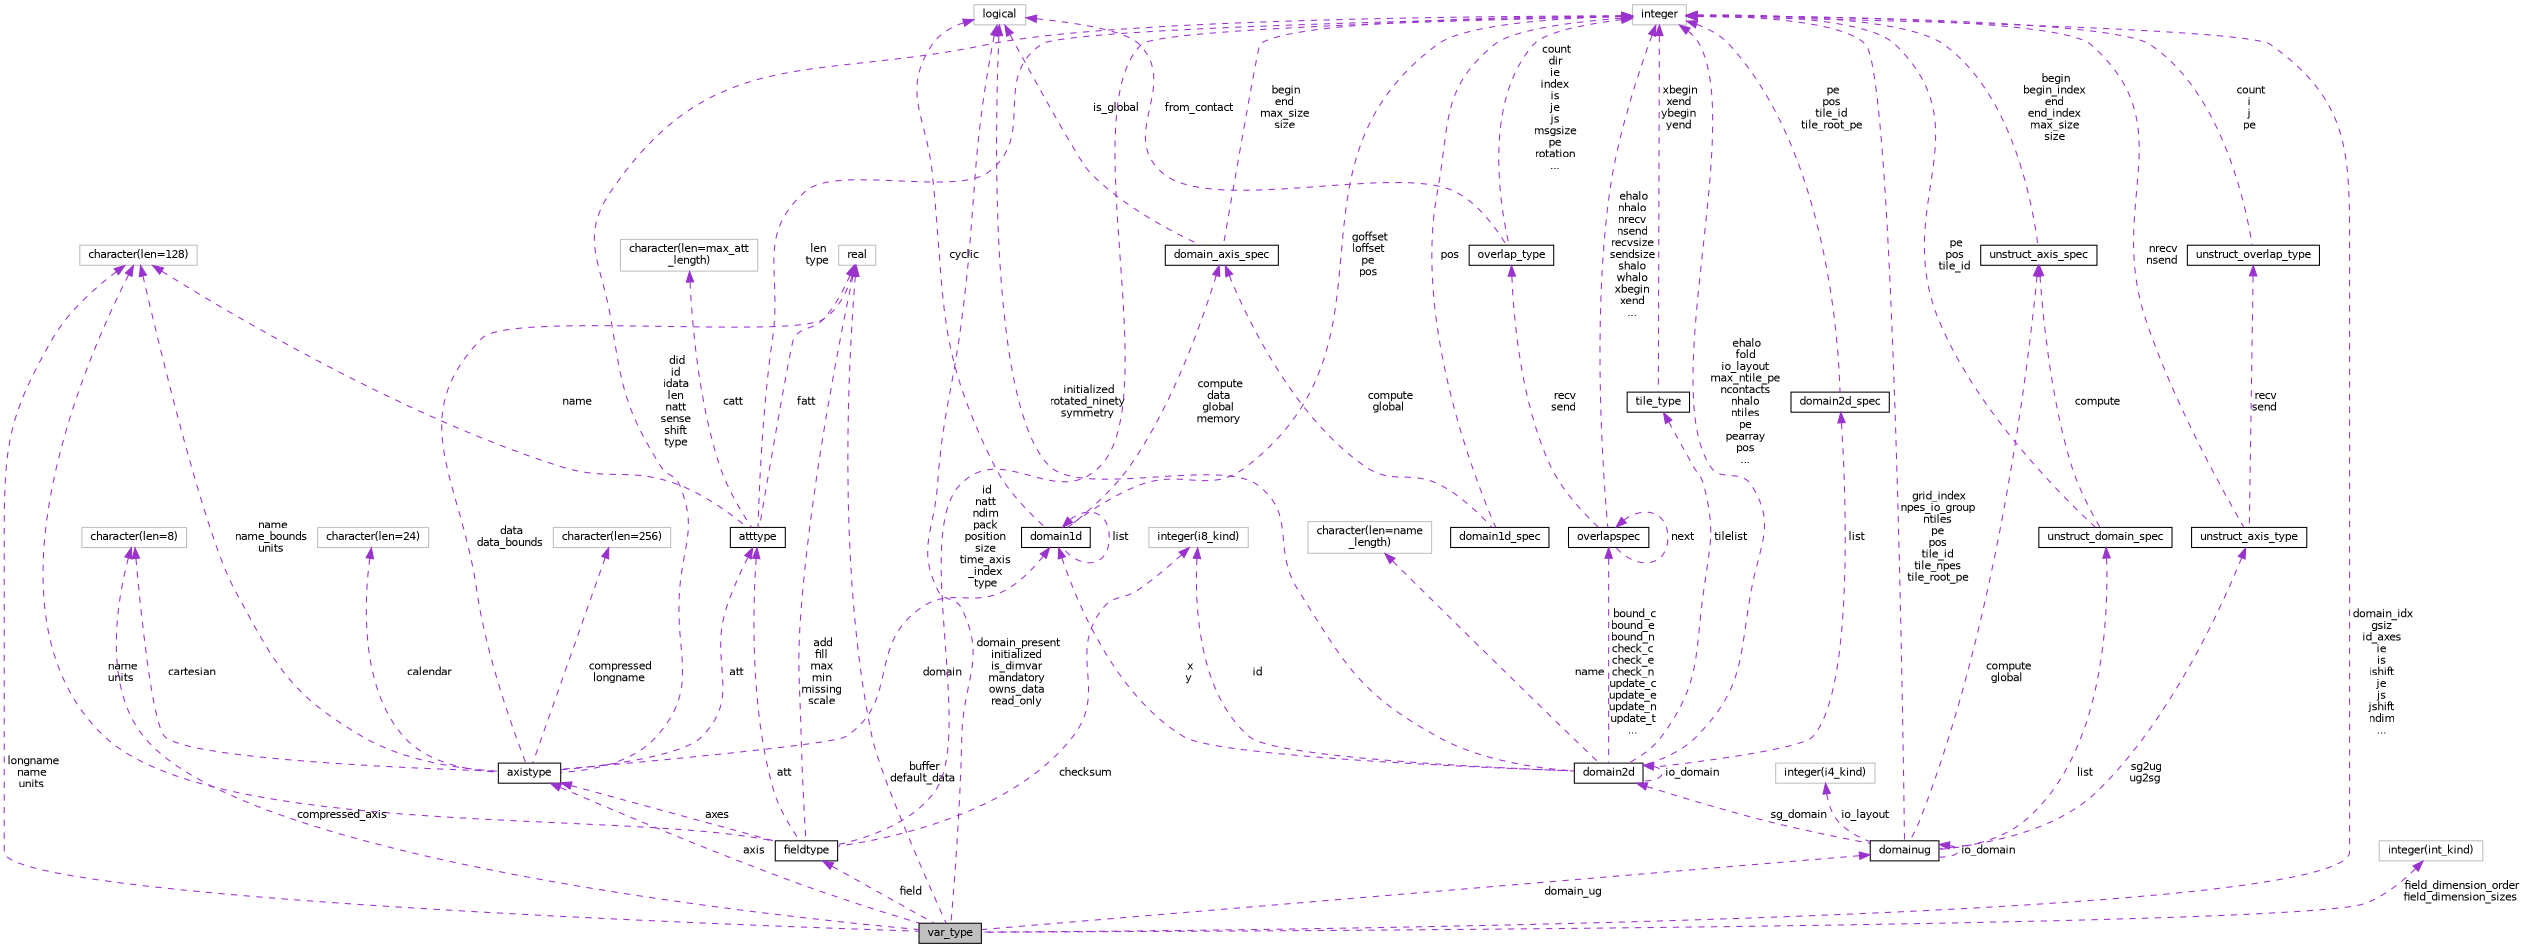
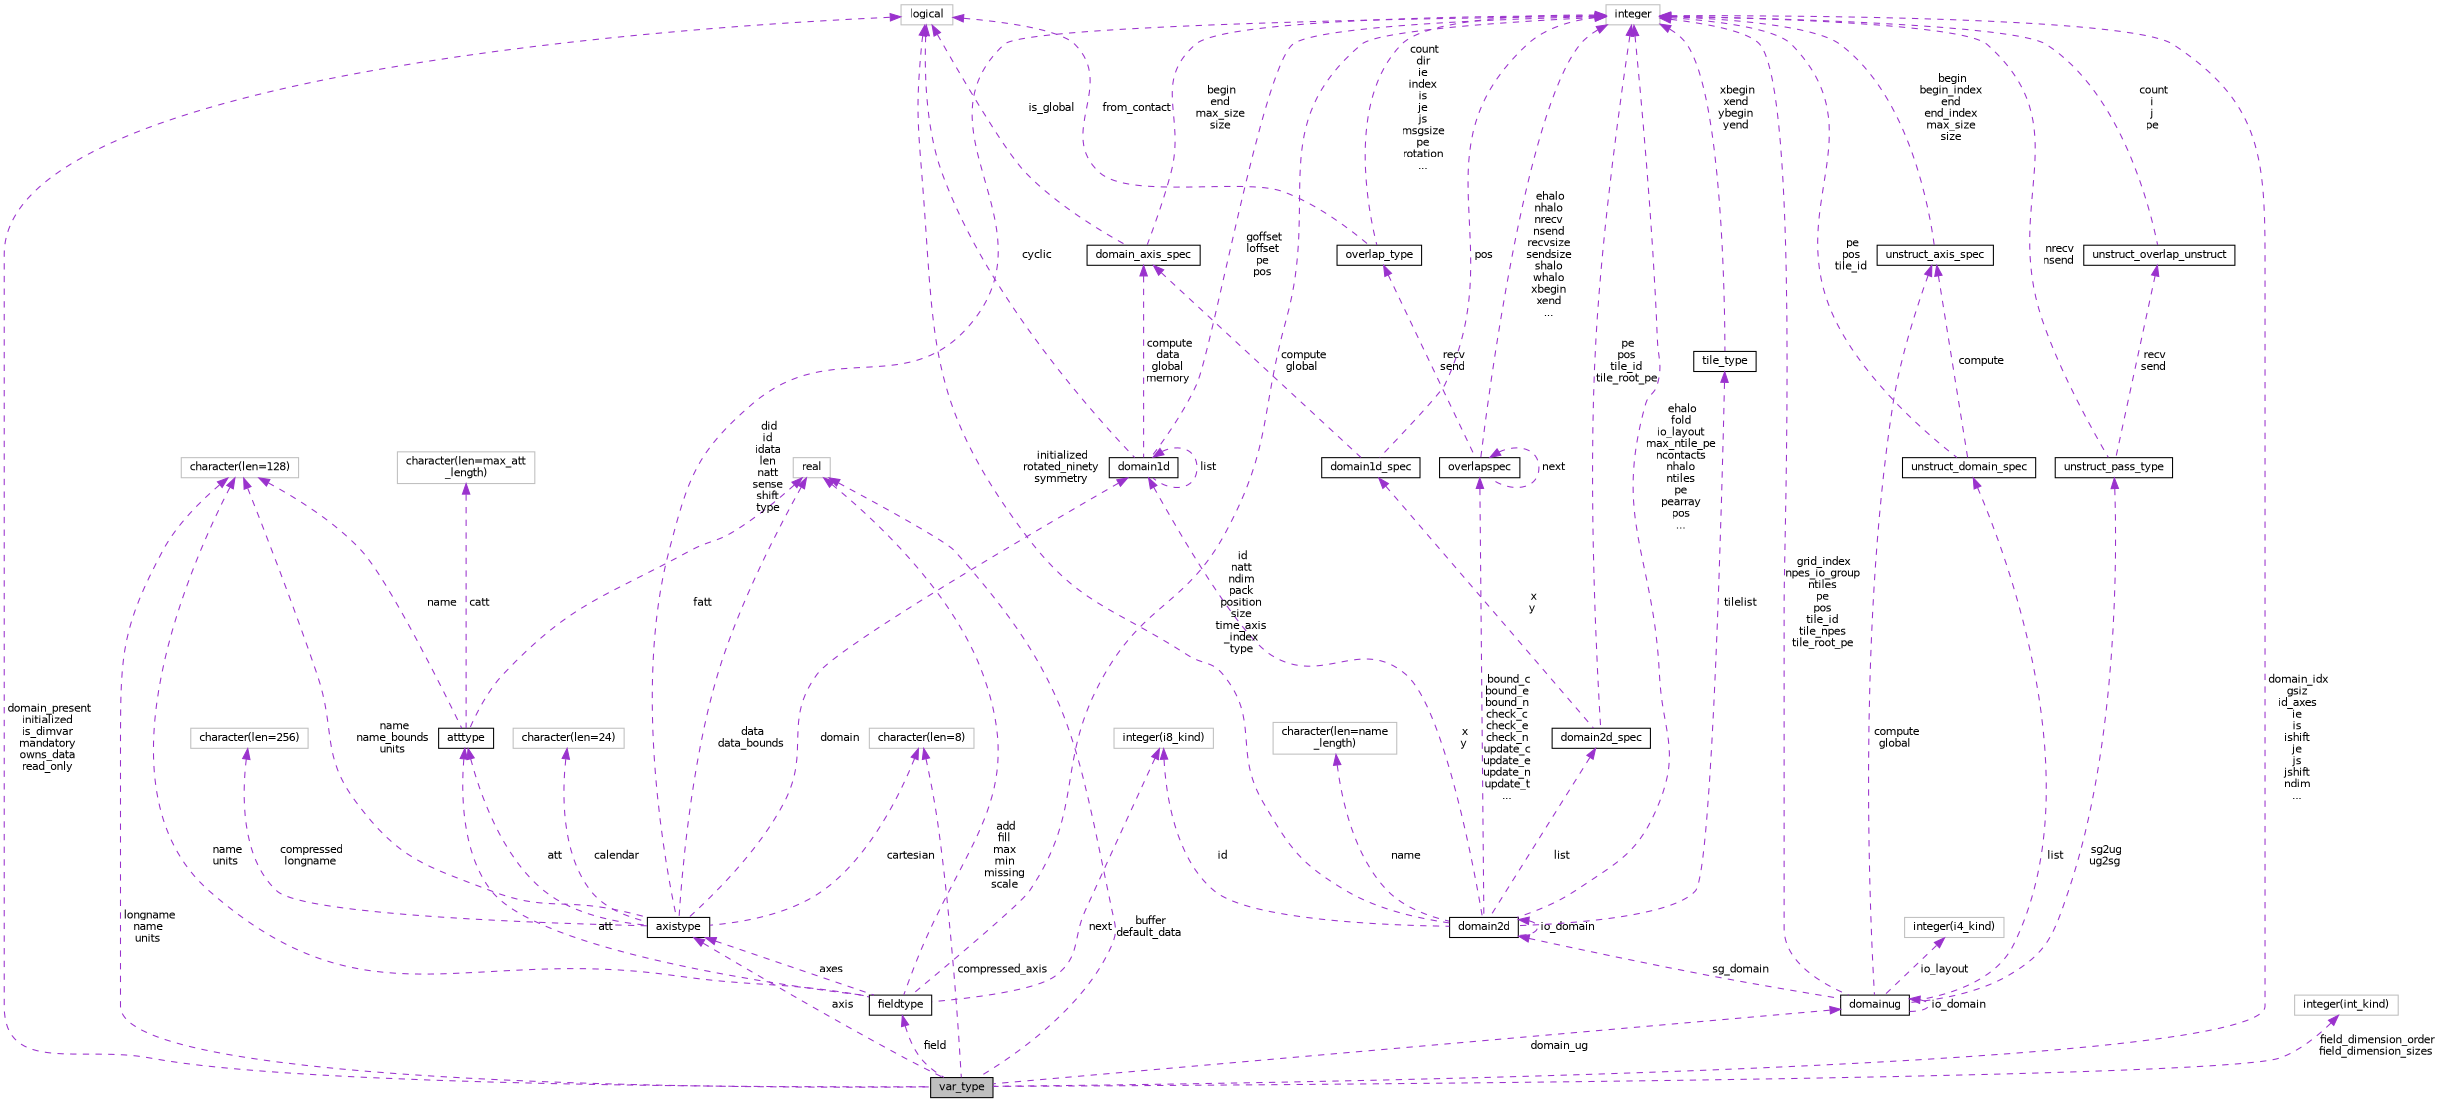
(1017, 84) -> none
(2253, 255) -> (2159, 255)
(2249, 537) -> (2114, 468)
none -> (1490, 607)
(1084, 773) -> (1099, 927)
